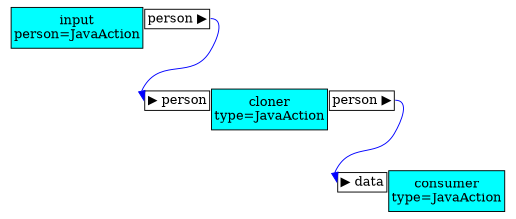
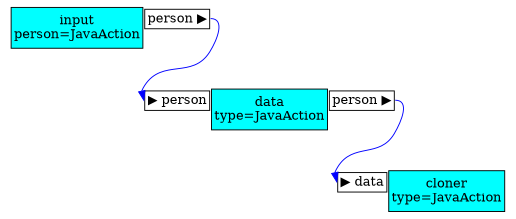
(270, 102) -> (270, 102)
(447, 184) -> (447, 184)
